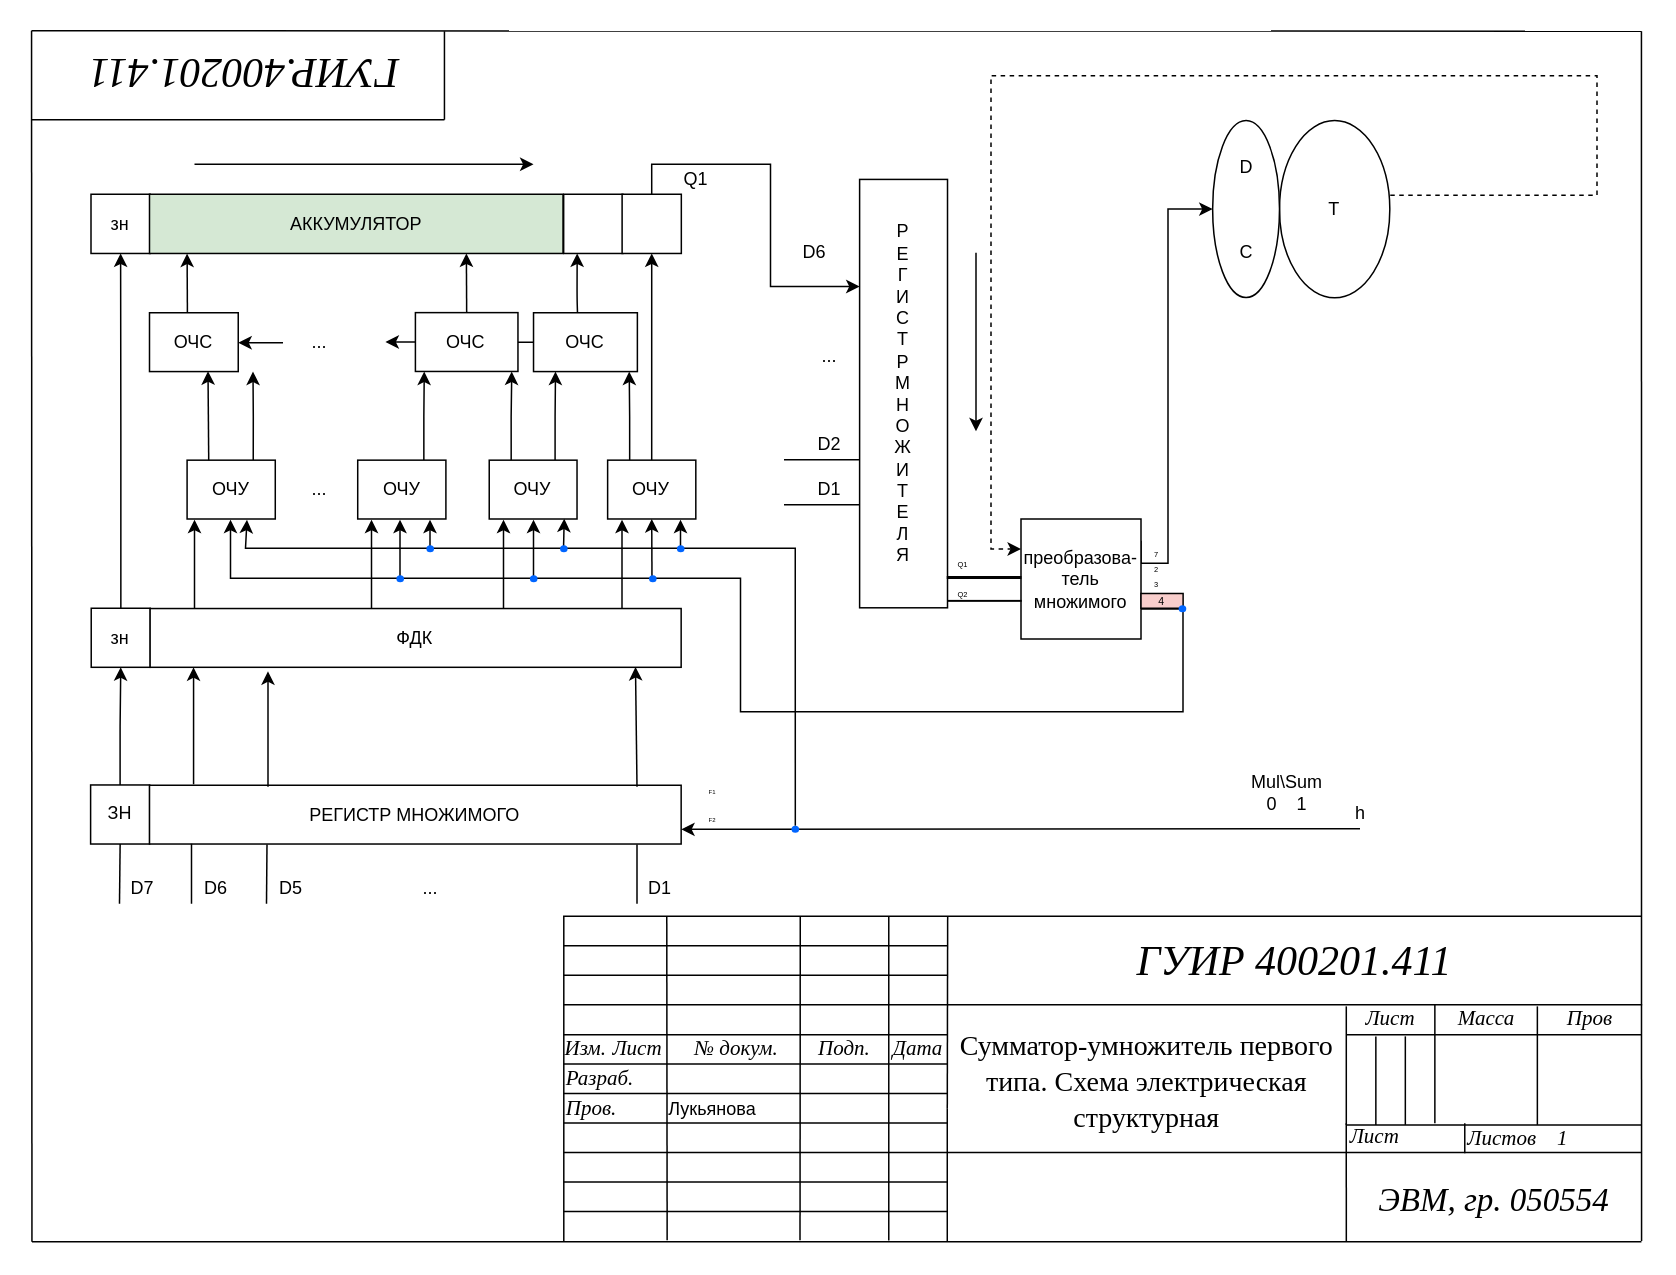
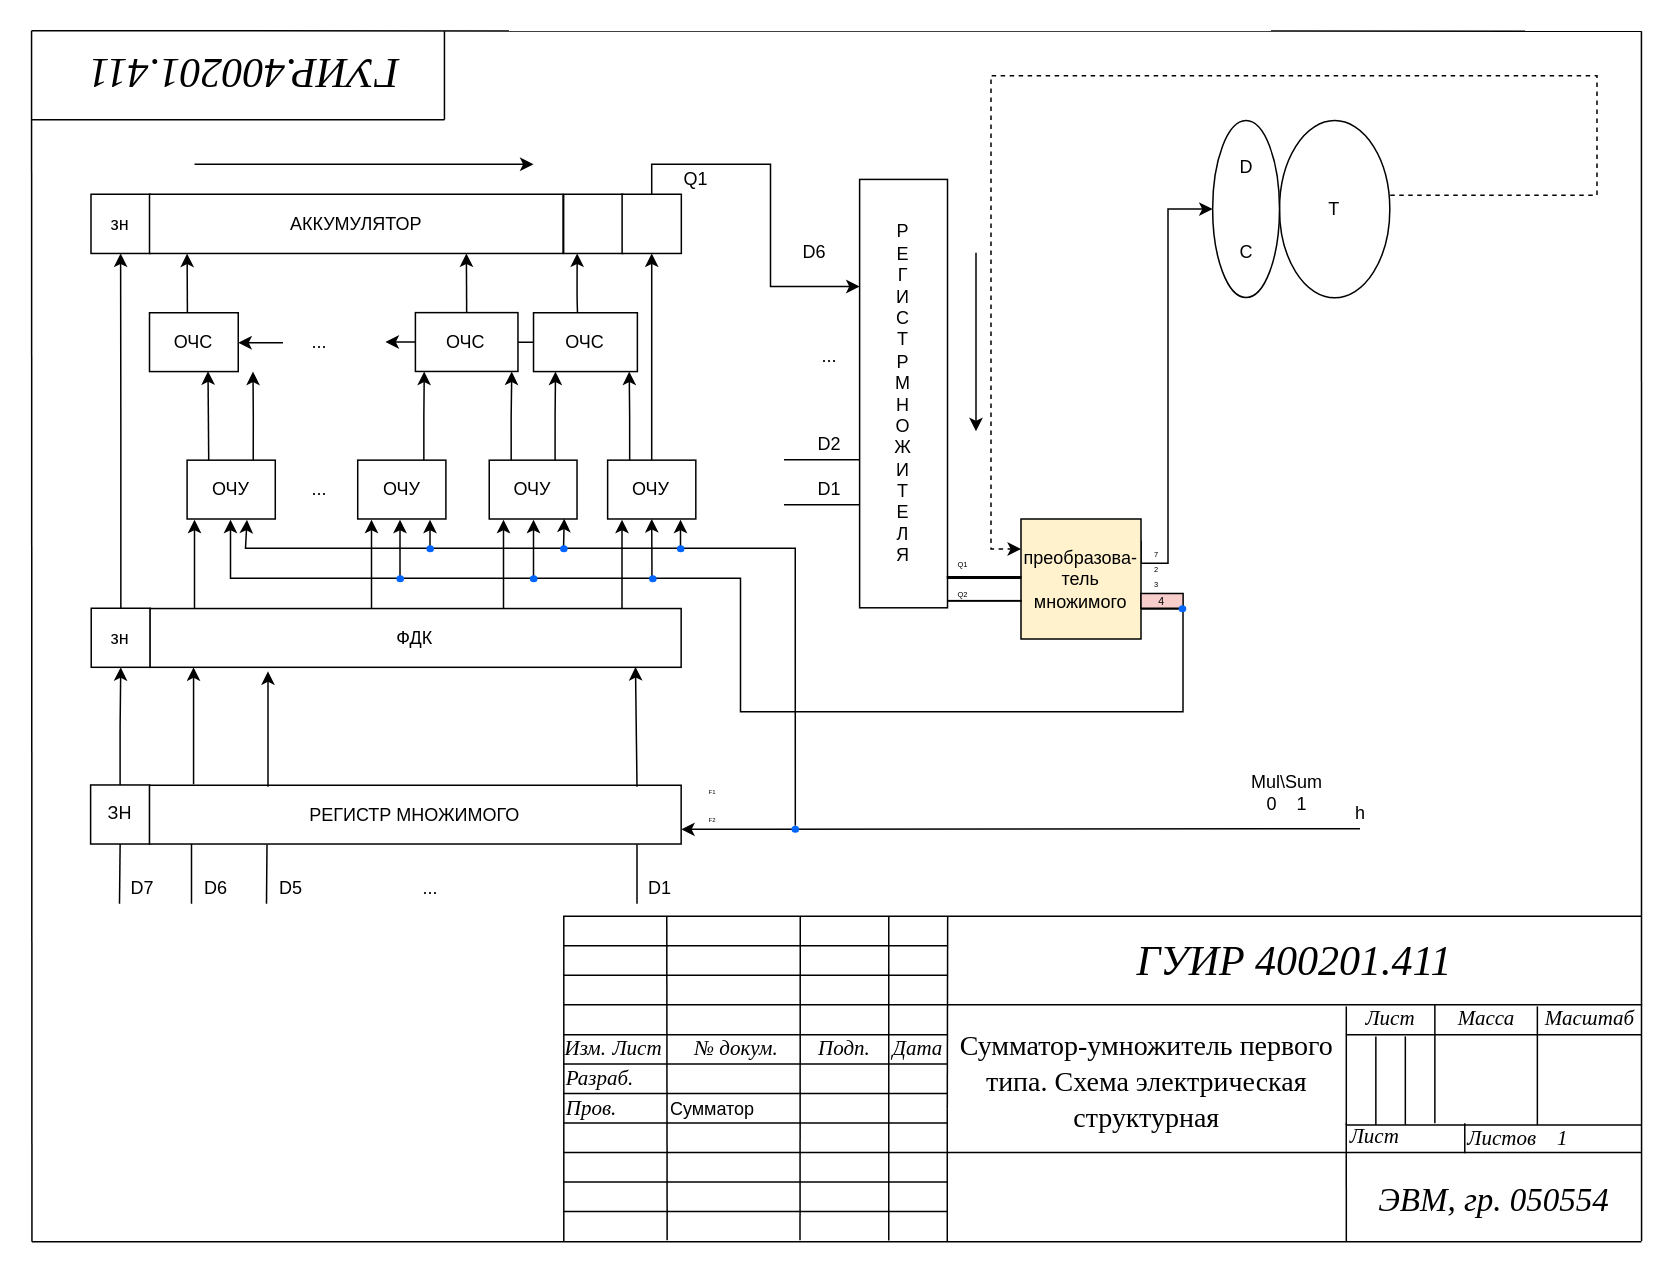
(356, 224) -> (356, 224)
(1081, 579) -> (1081, 579)
(1590, 1019) -> (1590, 1019)
(713, 1109) -> (713, 1109)
